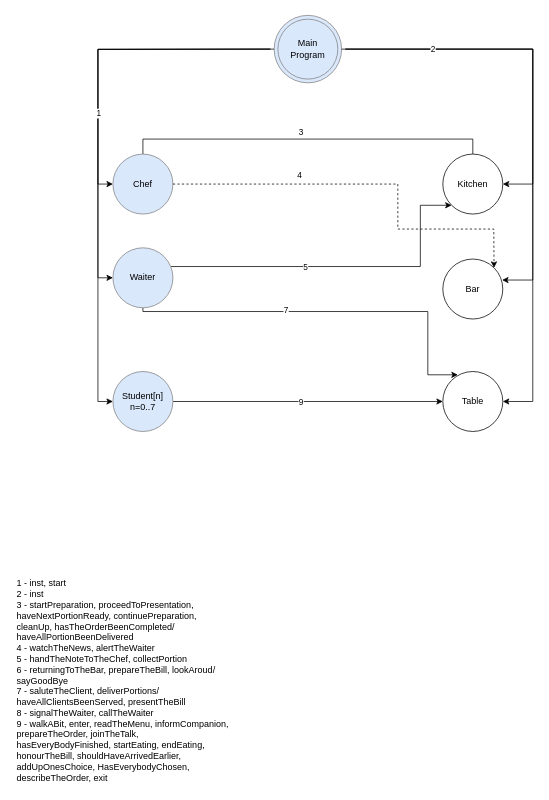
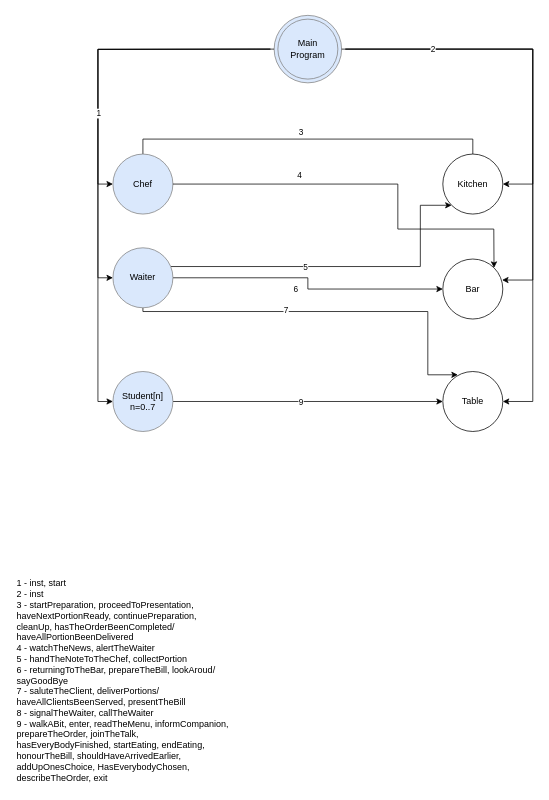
(373, 184) -> (373, 184)
none -> (247, 278)
